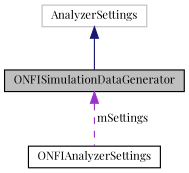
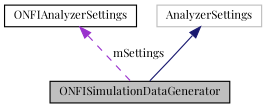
(94, 125) -> (109, 58)
